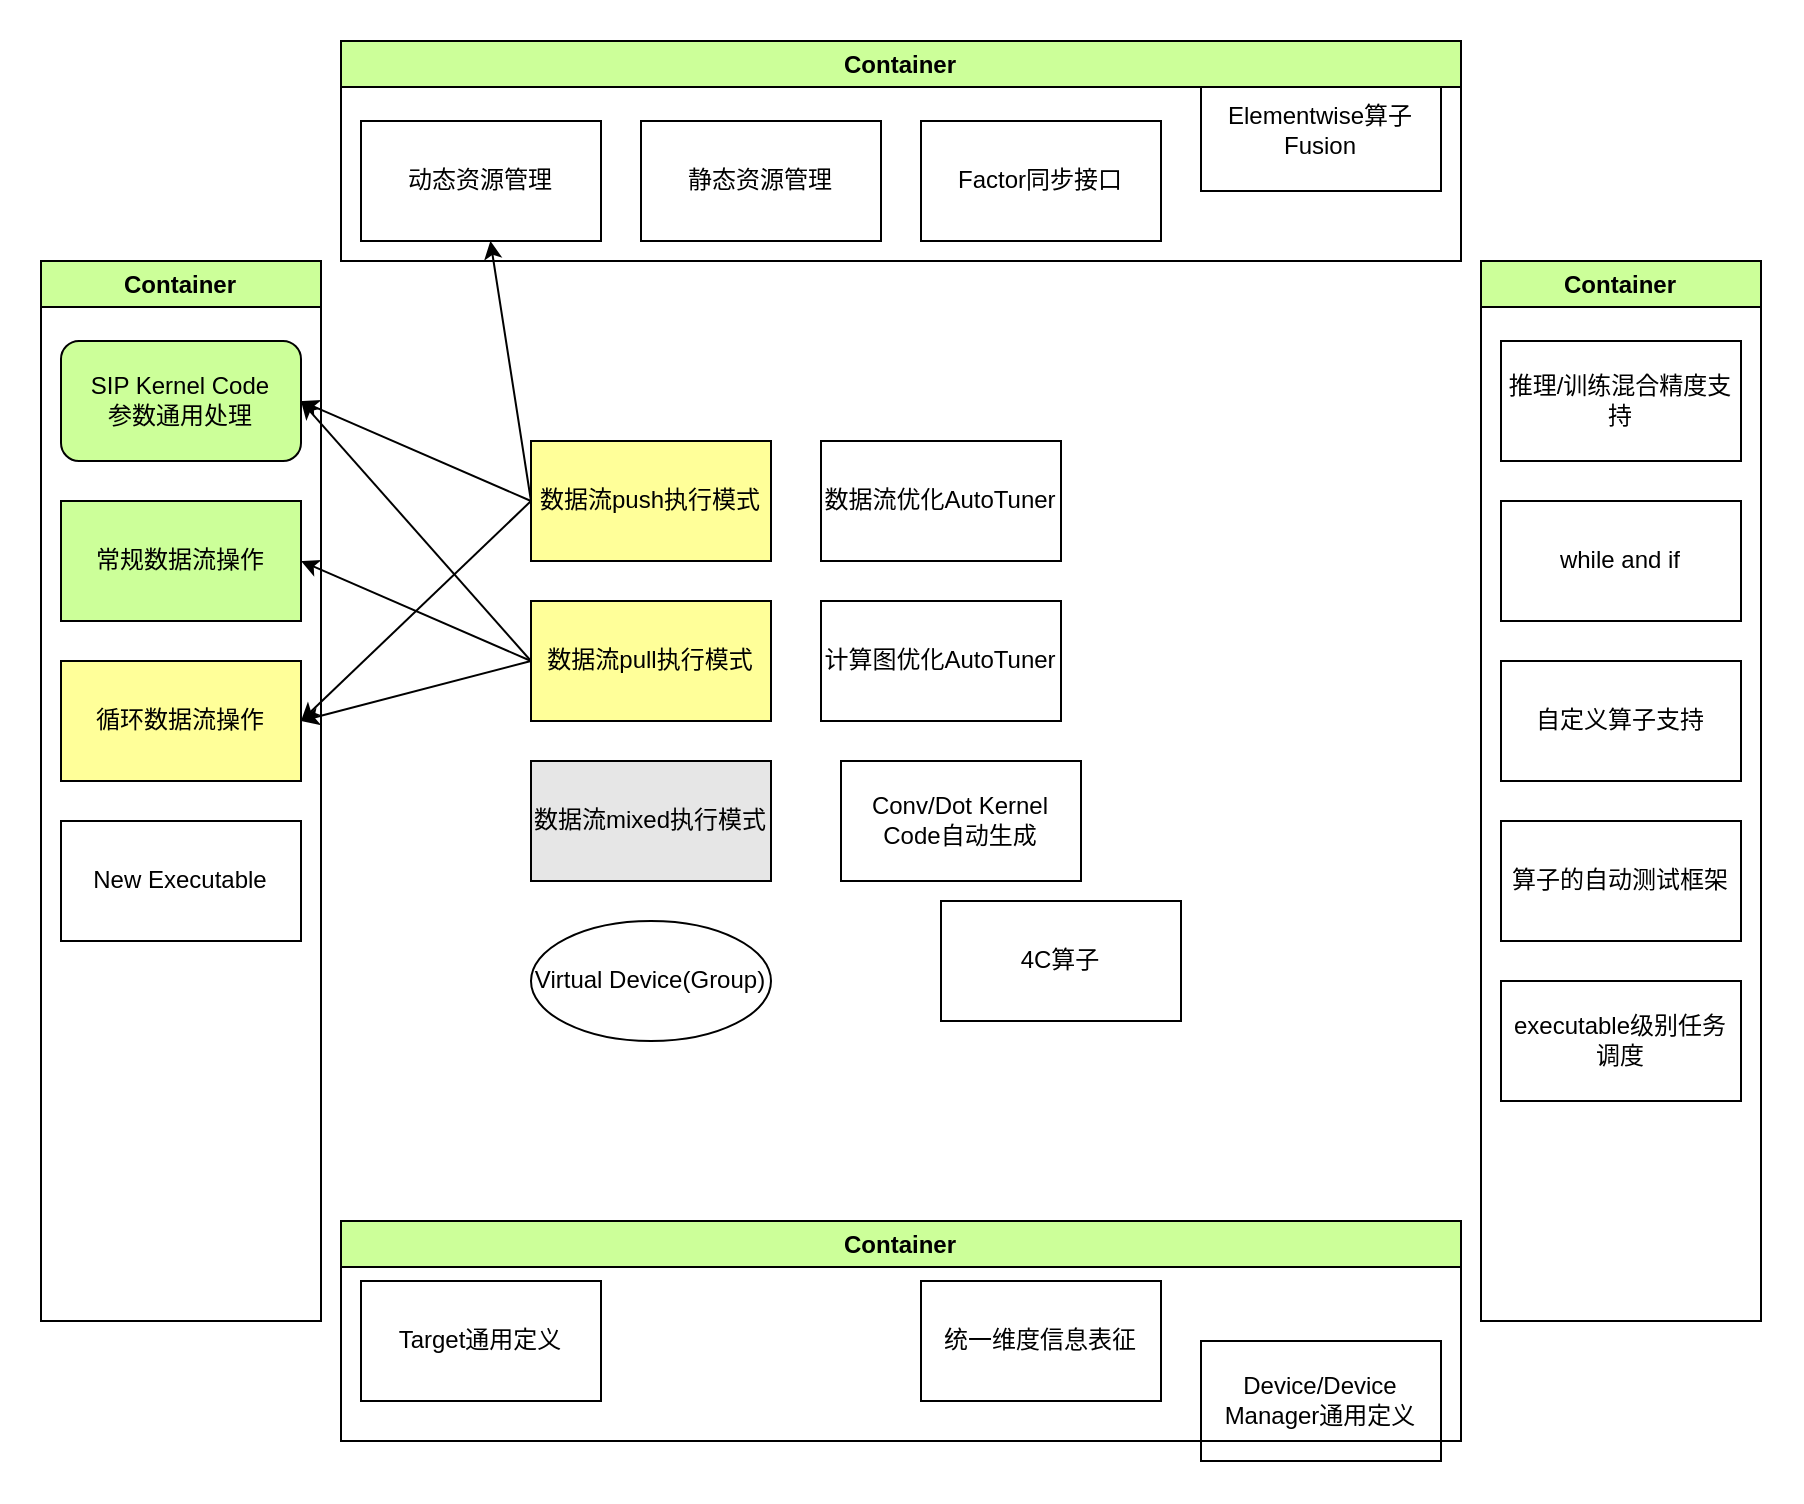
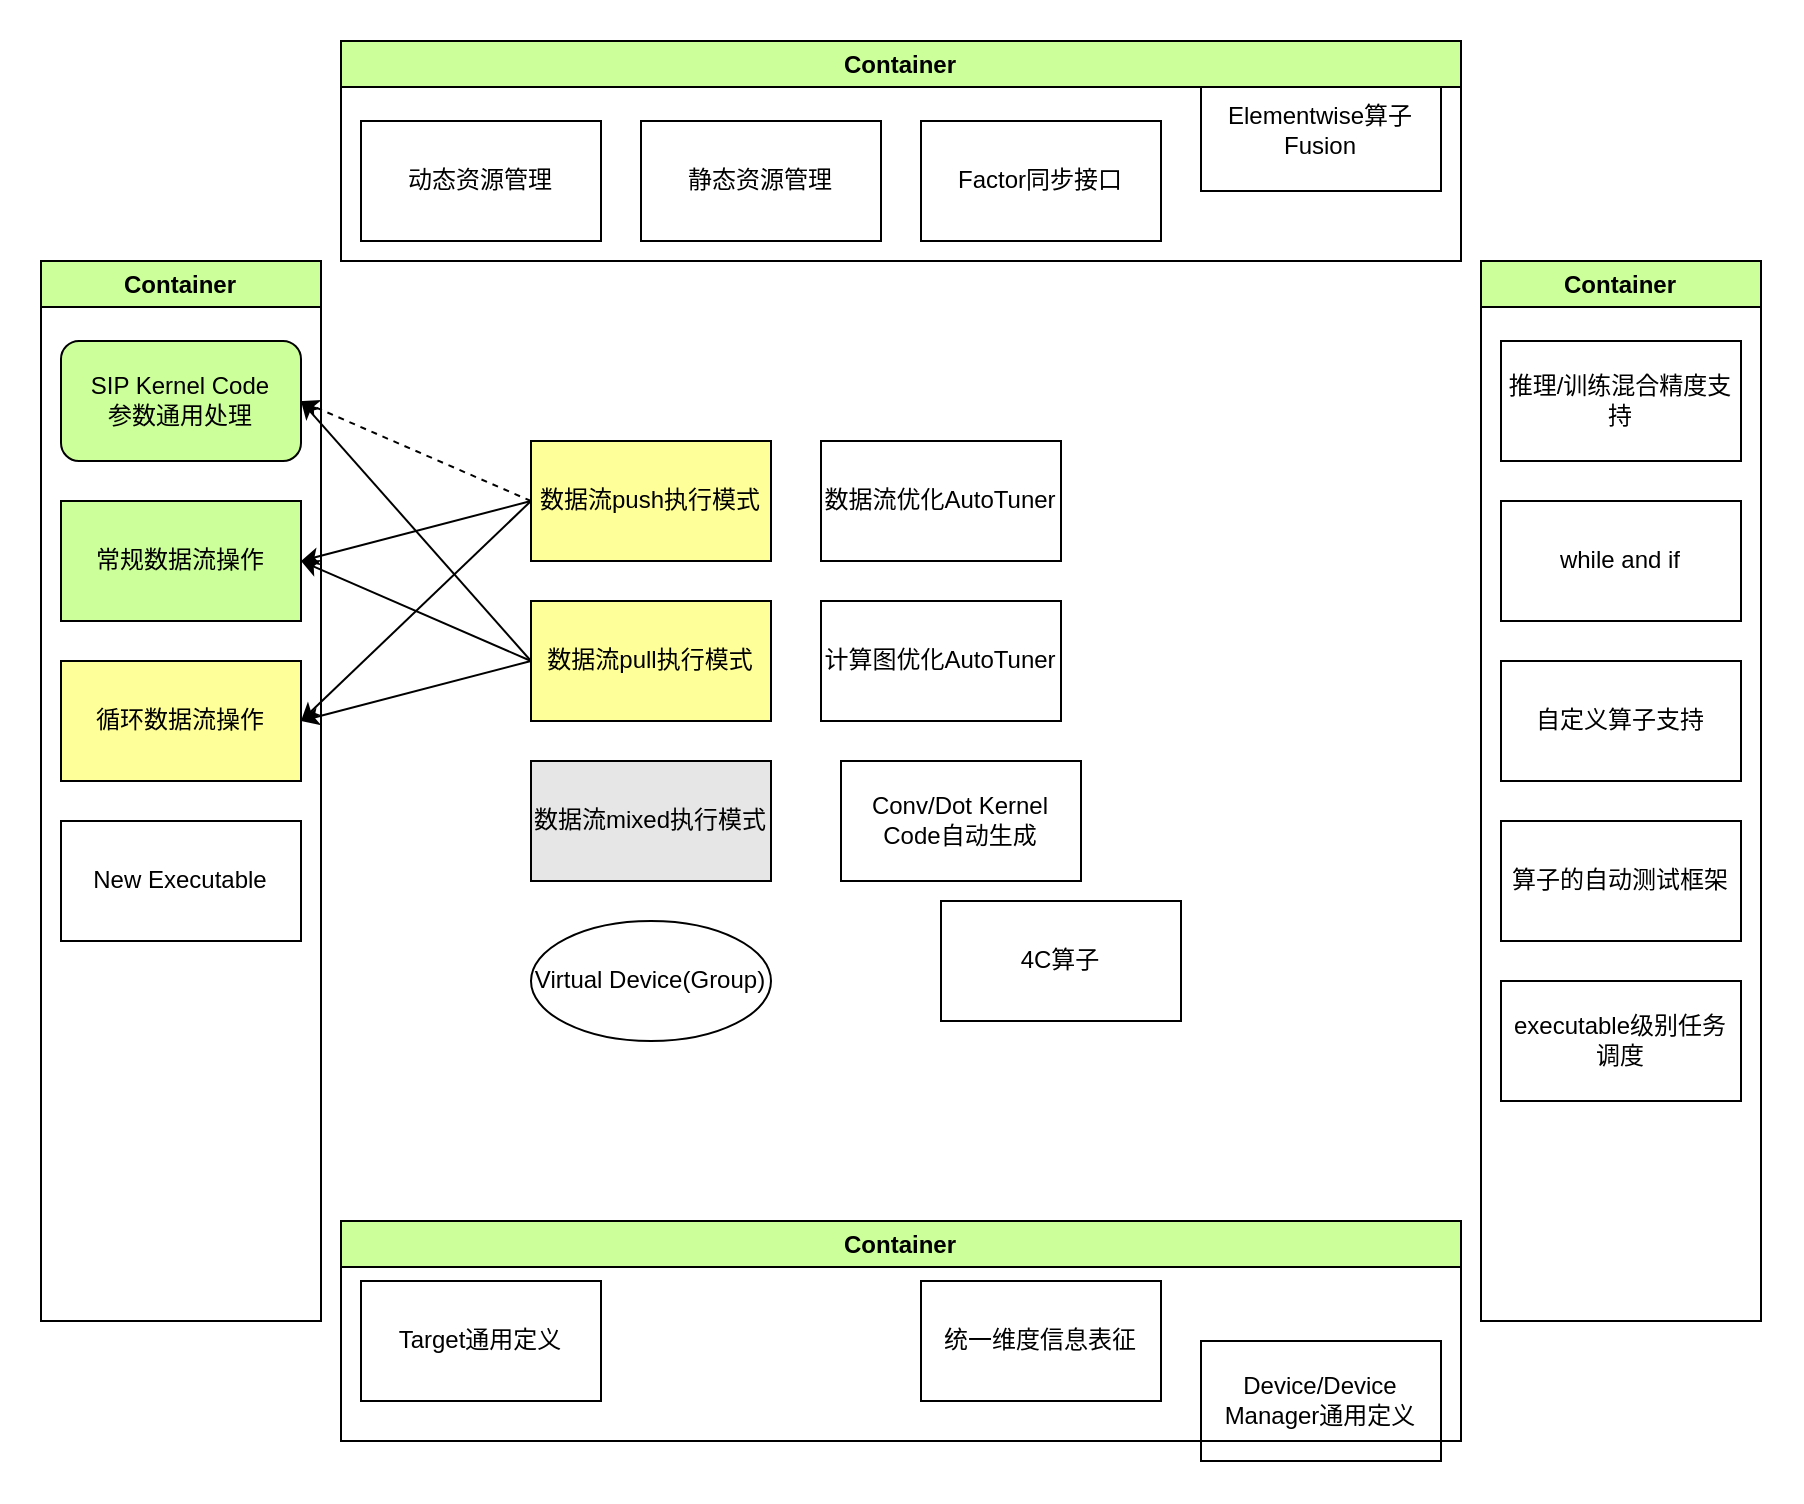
(512, 381) -> (420, 530)
(420, 453) -> (420, 453)
